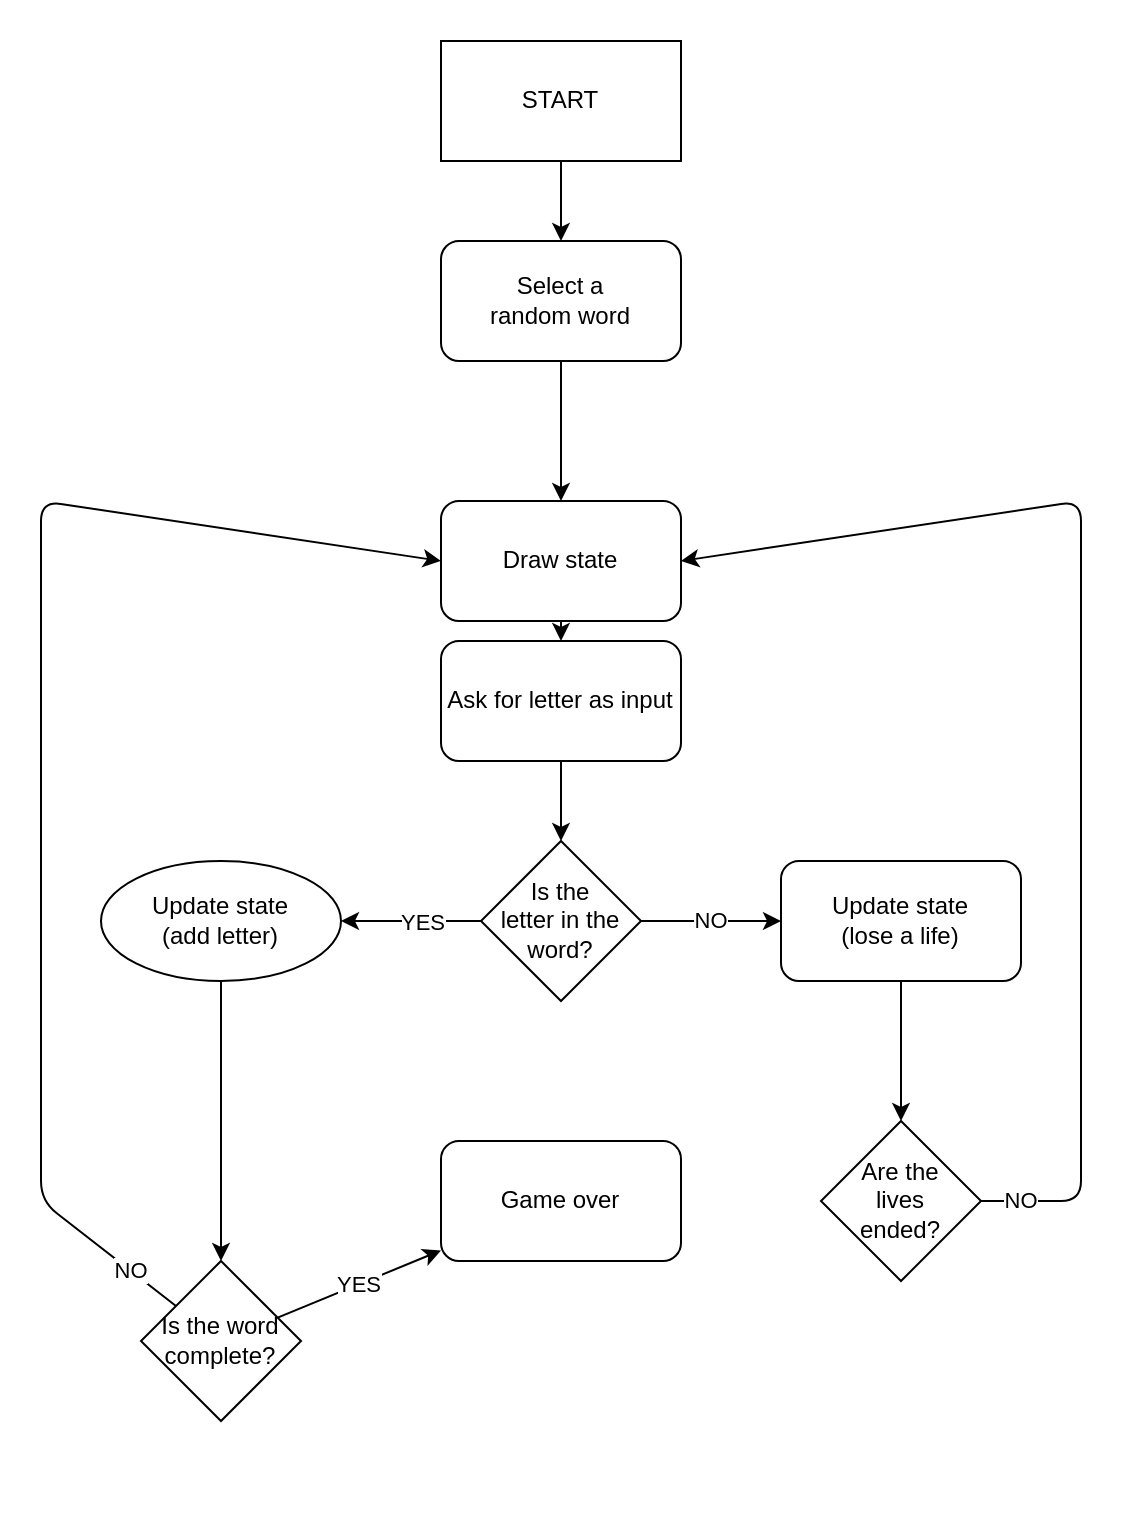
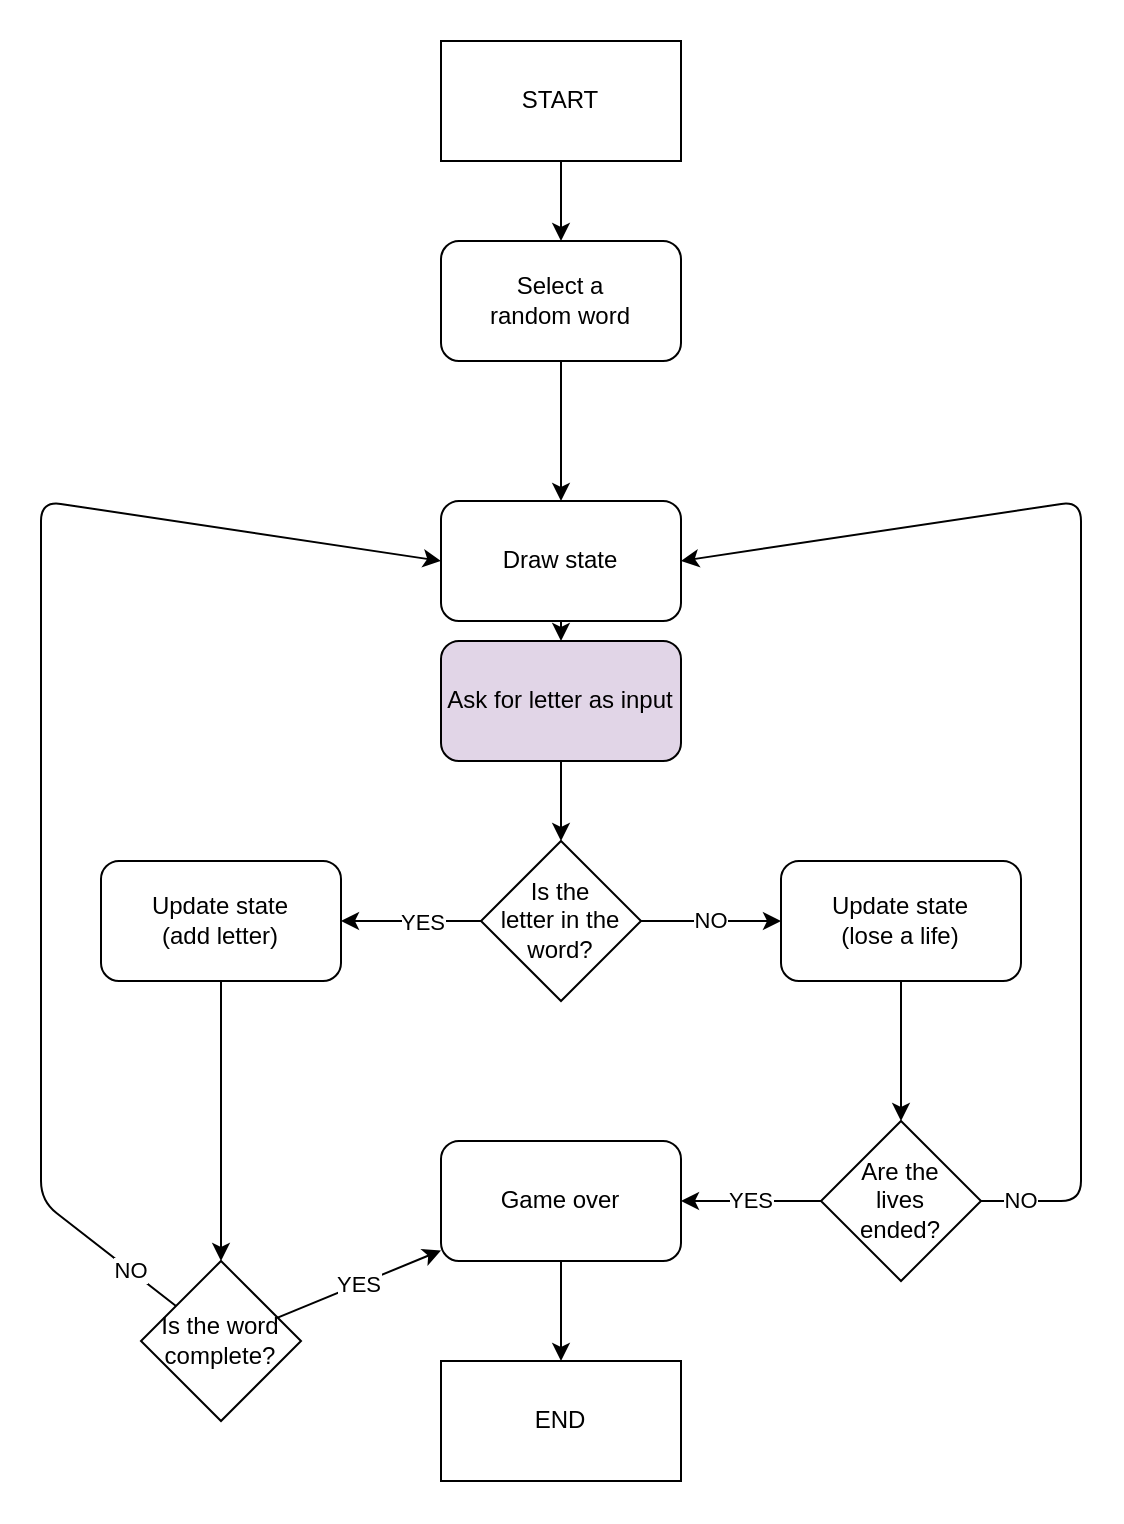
(561, 701) -> (561, 701)
(221, 921) -> (221, 921)
none -> (759, 1201)
none -> (561, 1304)
none -> (561, 1421)
